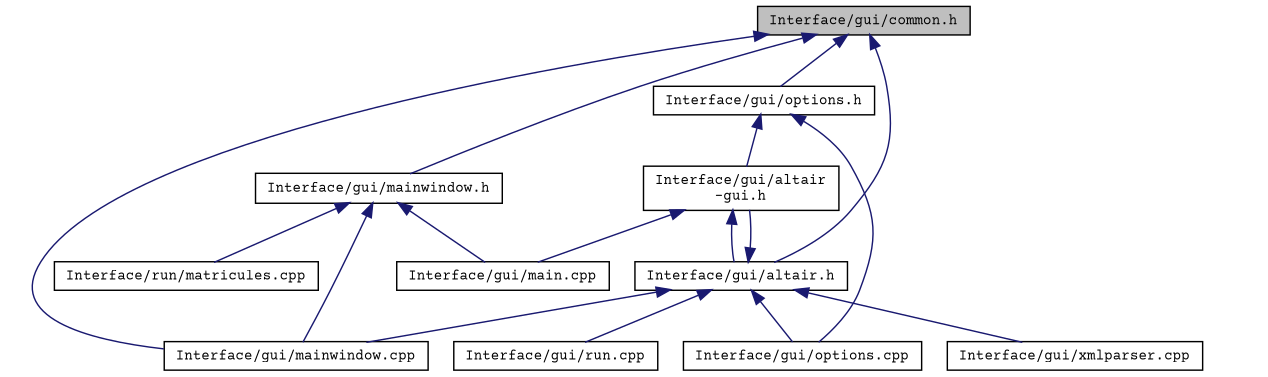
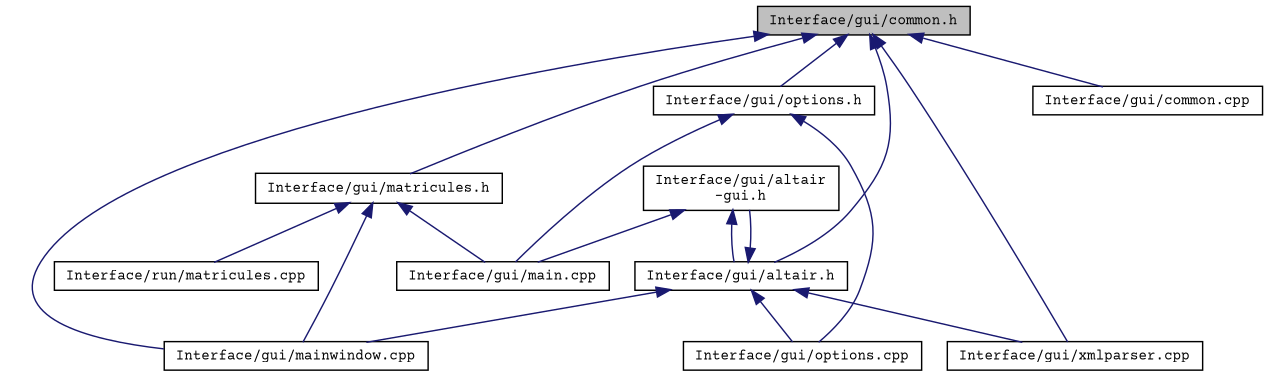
none -> (1148, 101)
(752, 147) -> (610, 180)
(379, 188) -> (379, 188)
none -> (977, 192)
(556, 356) -> none
